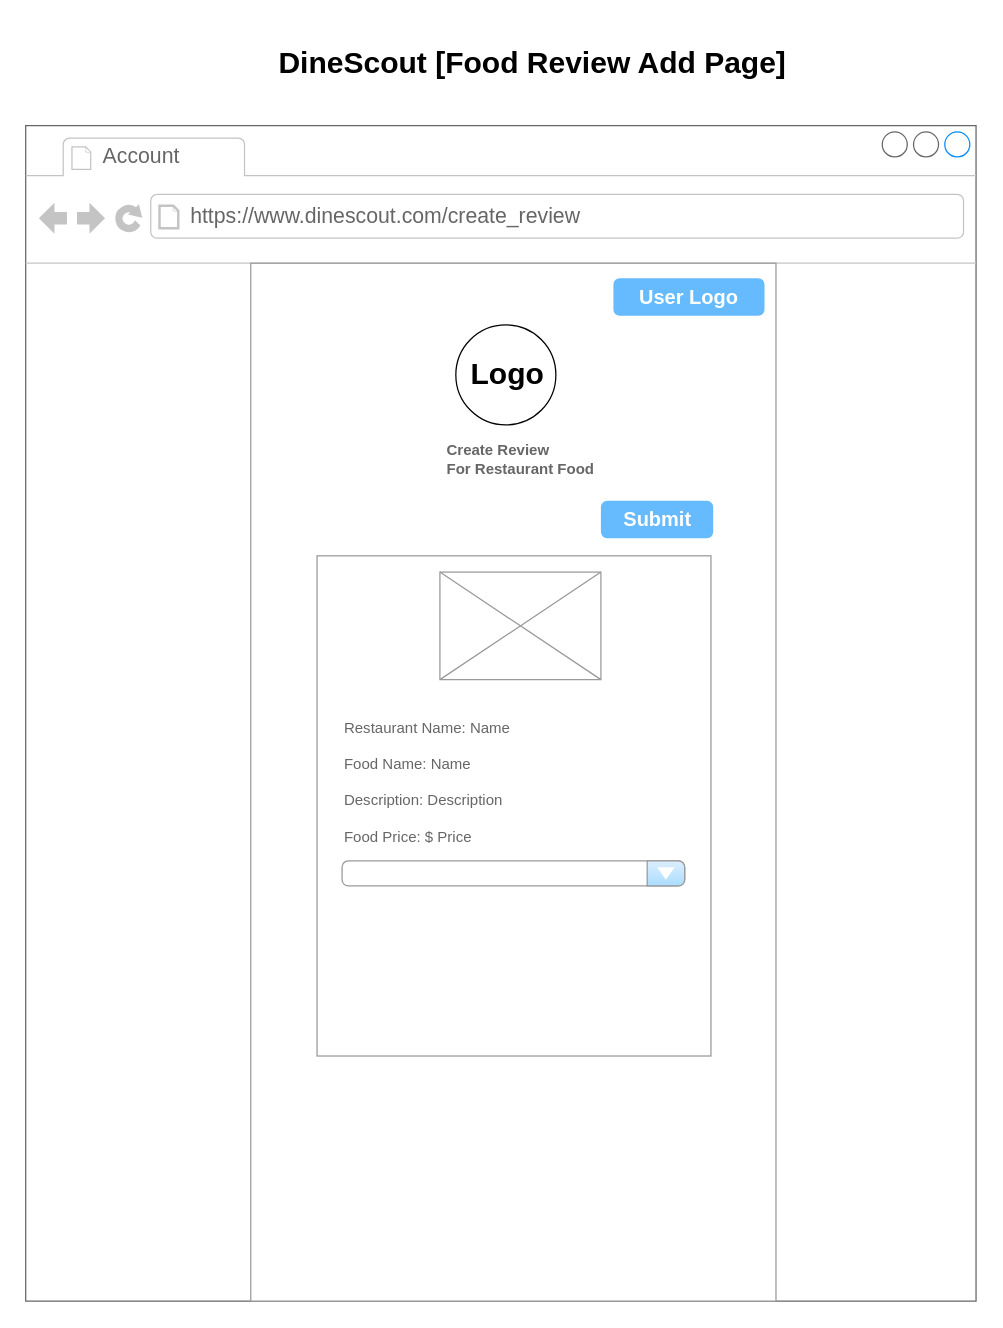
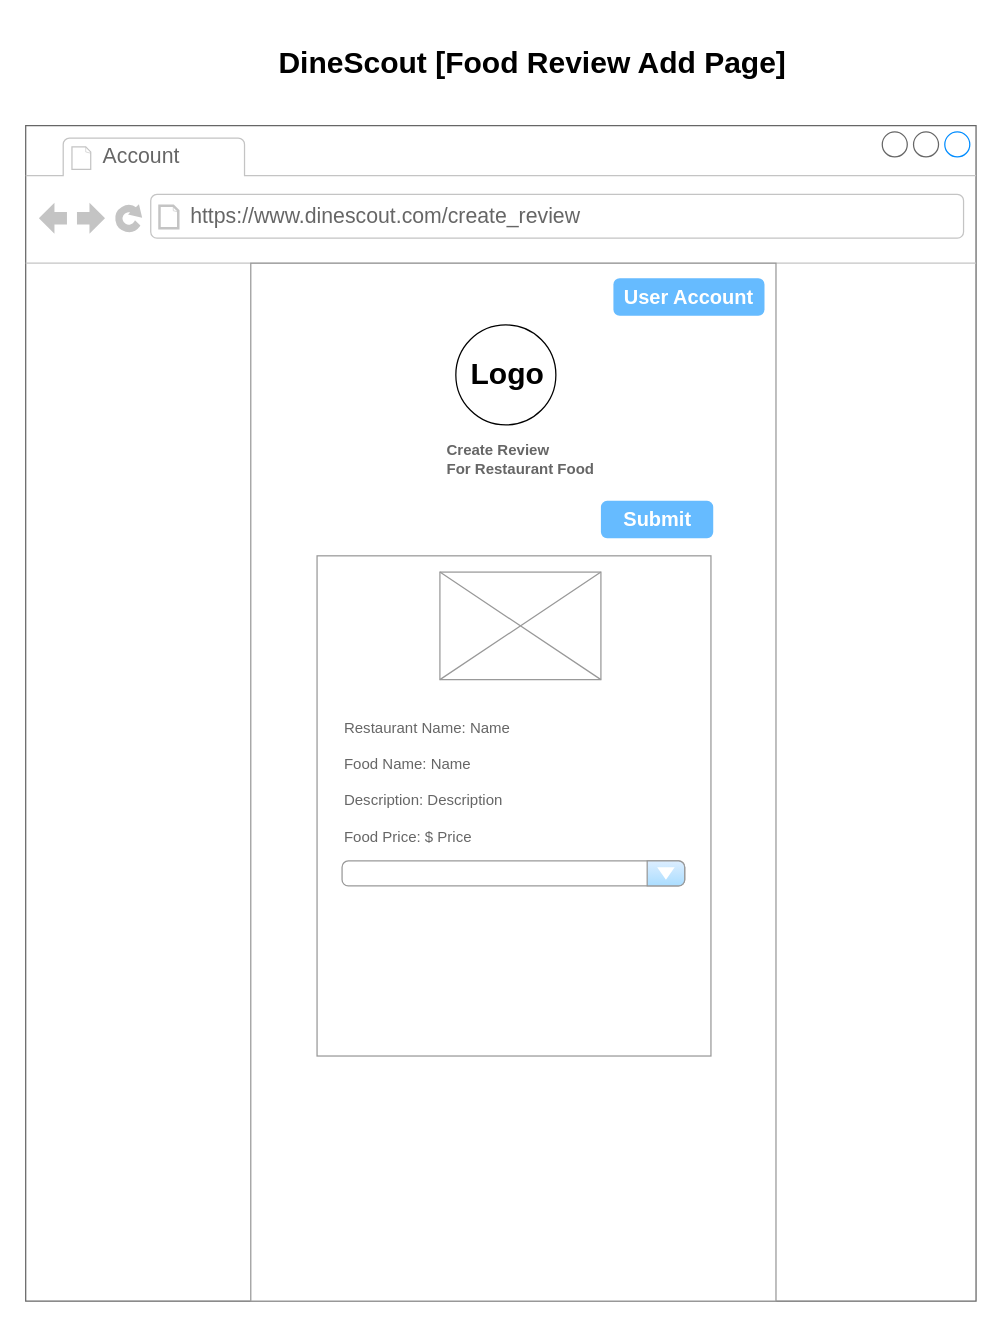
(689, 297) -> (689, 297)
